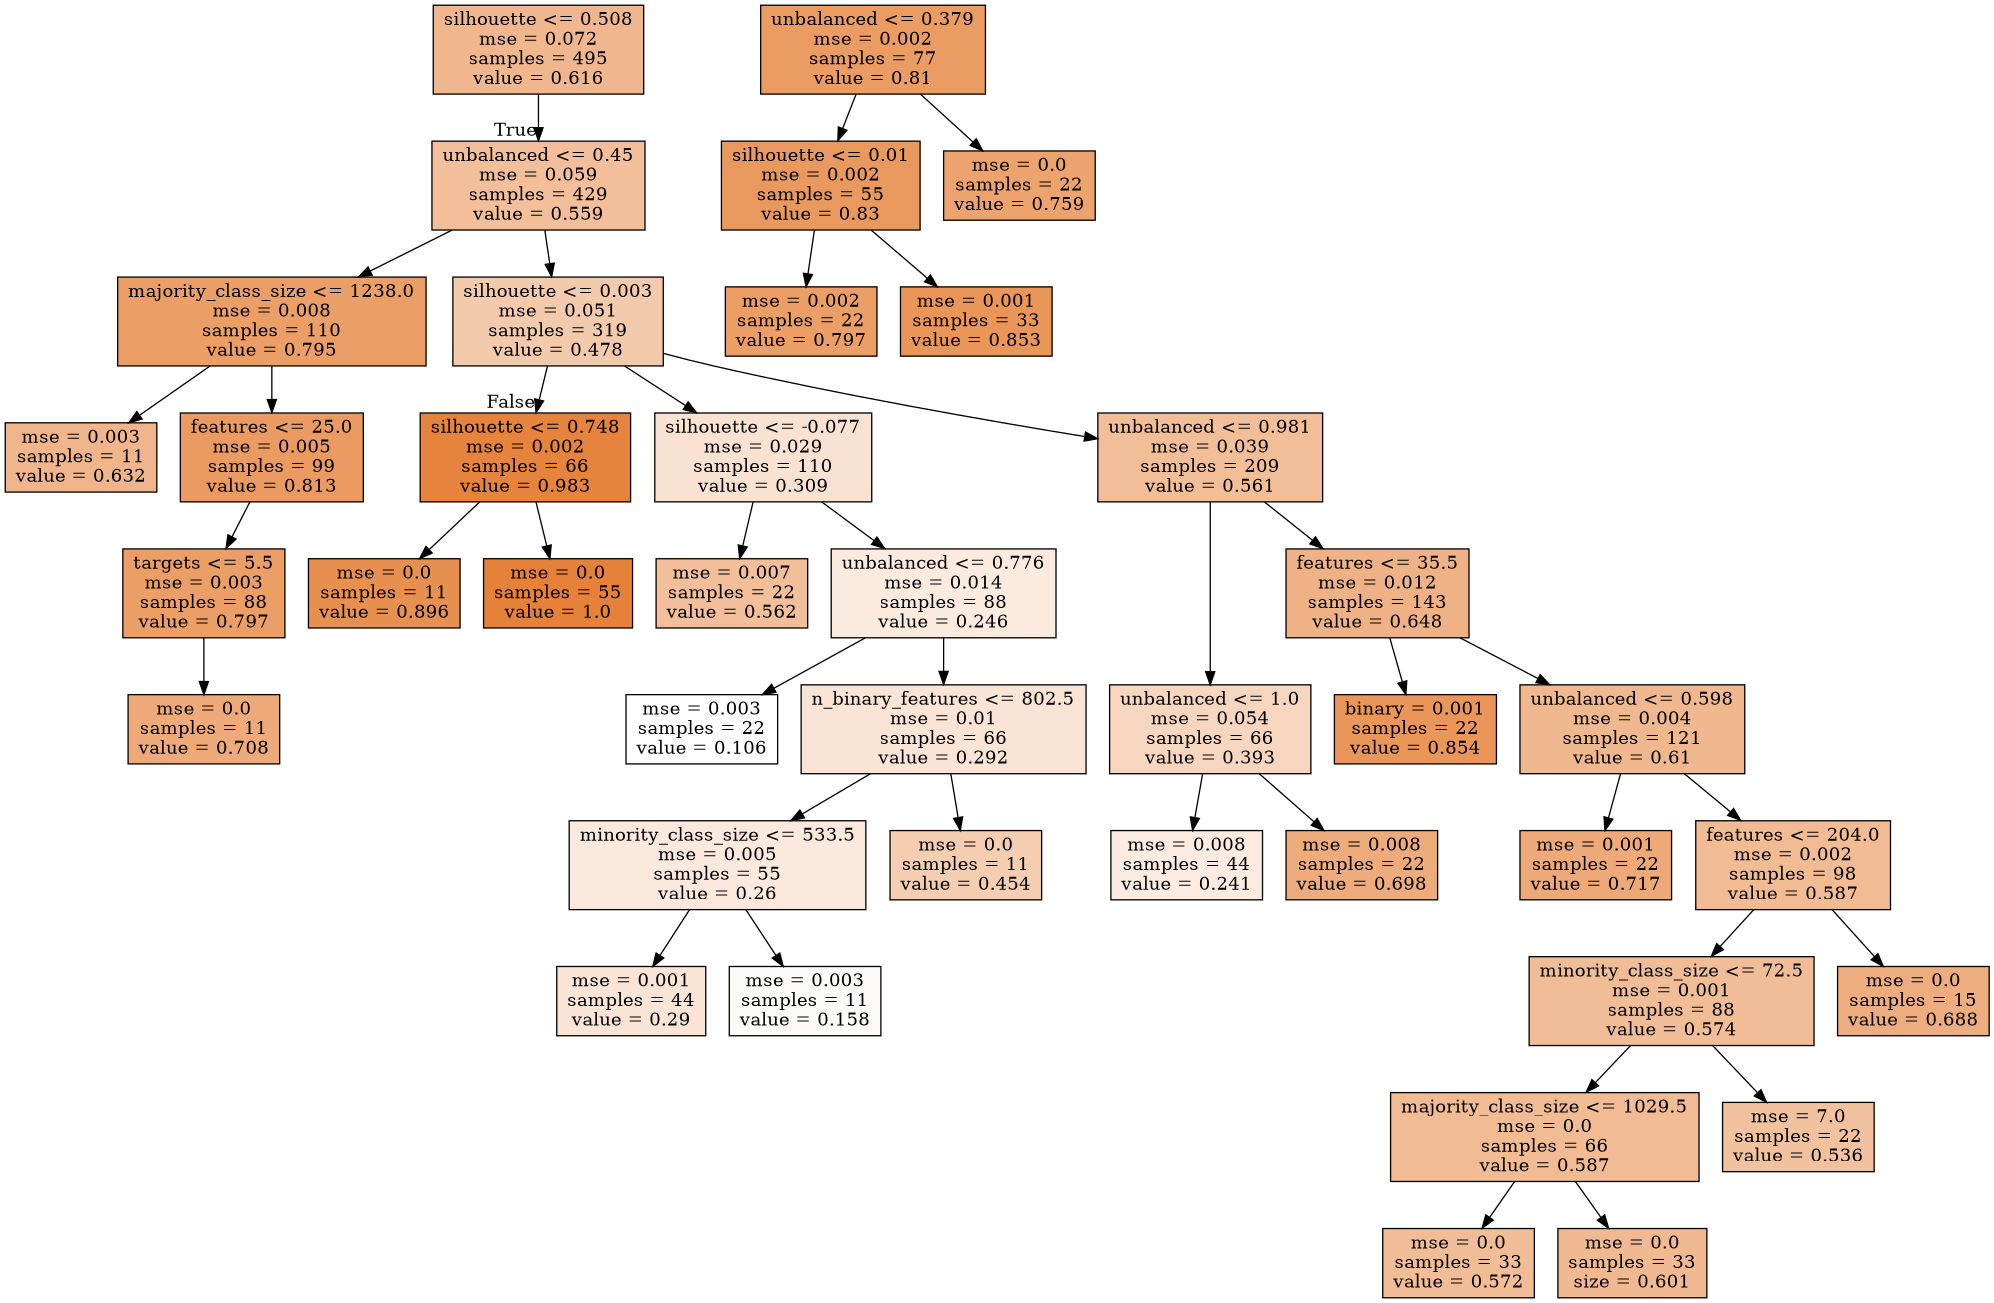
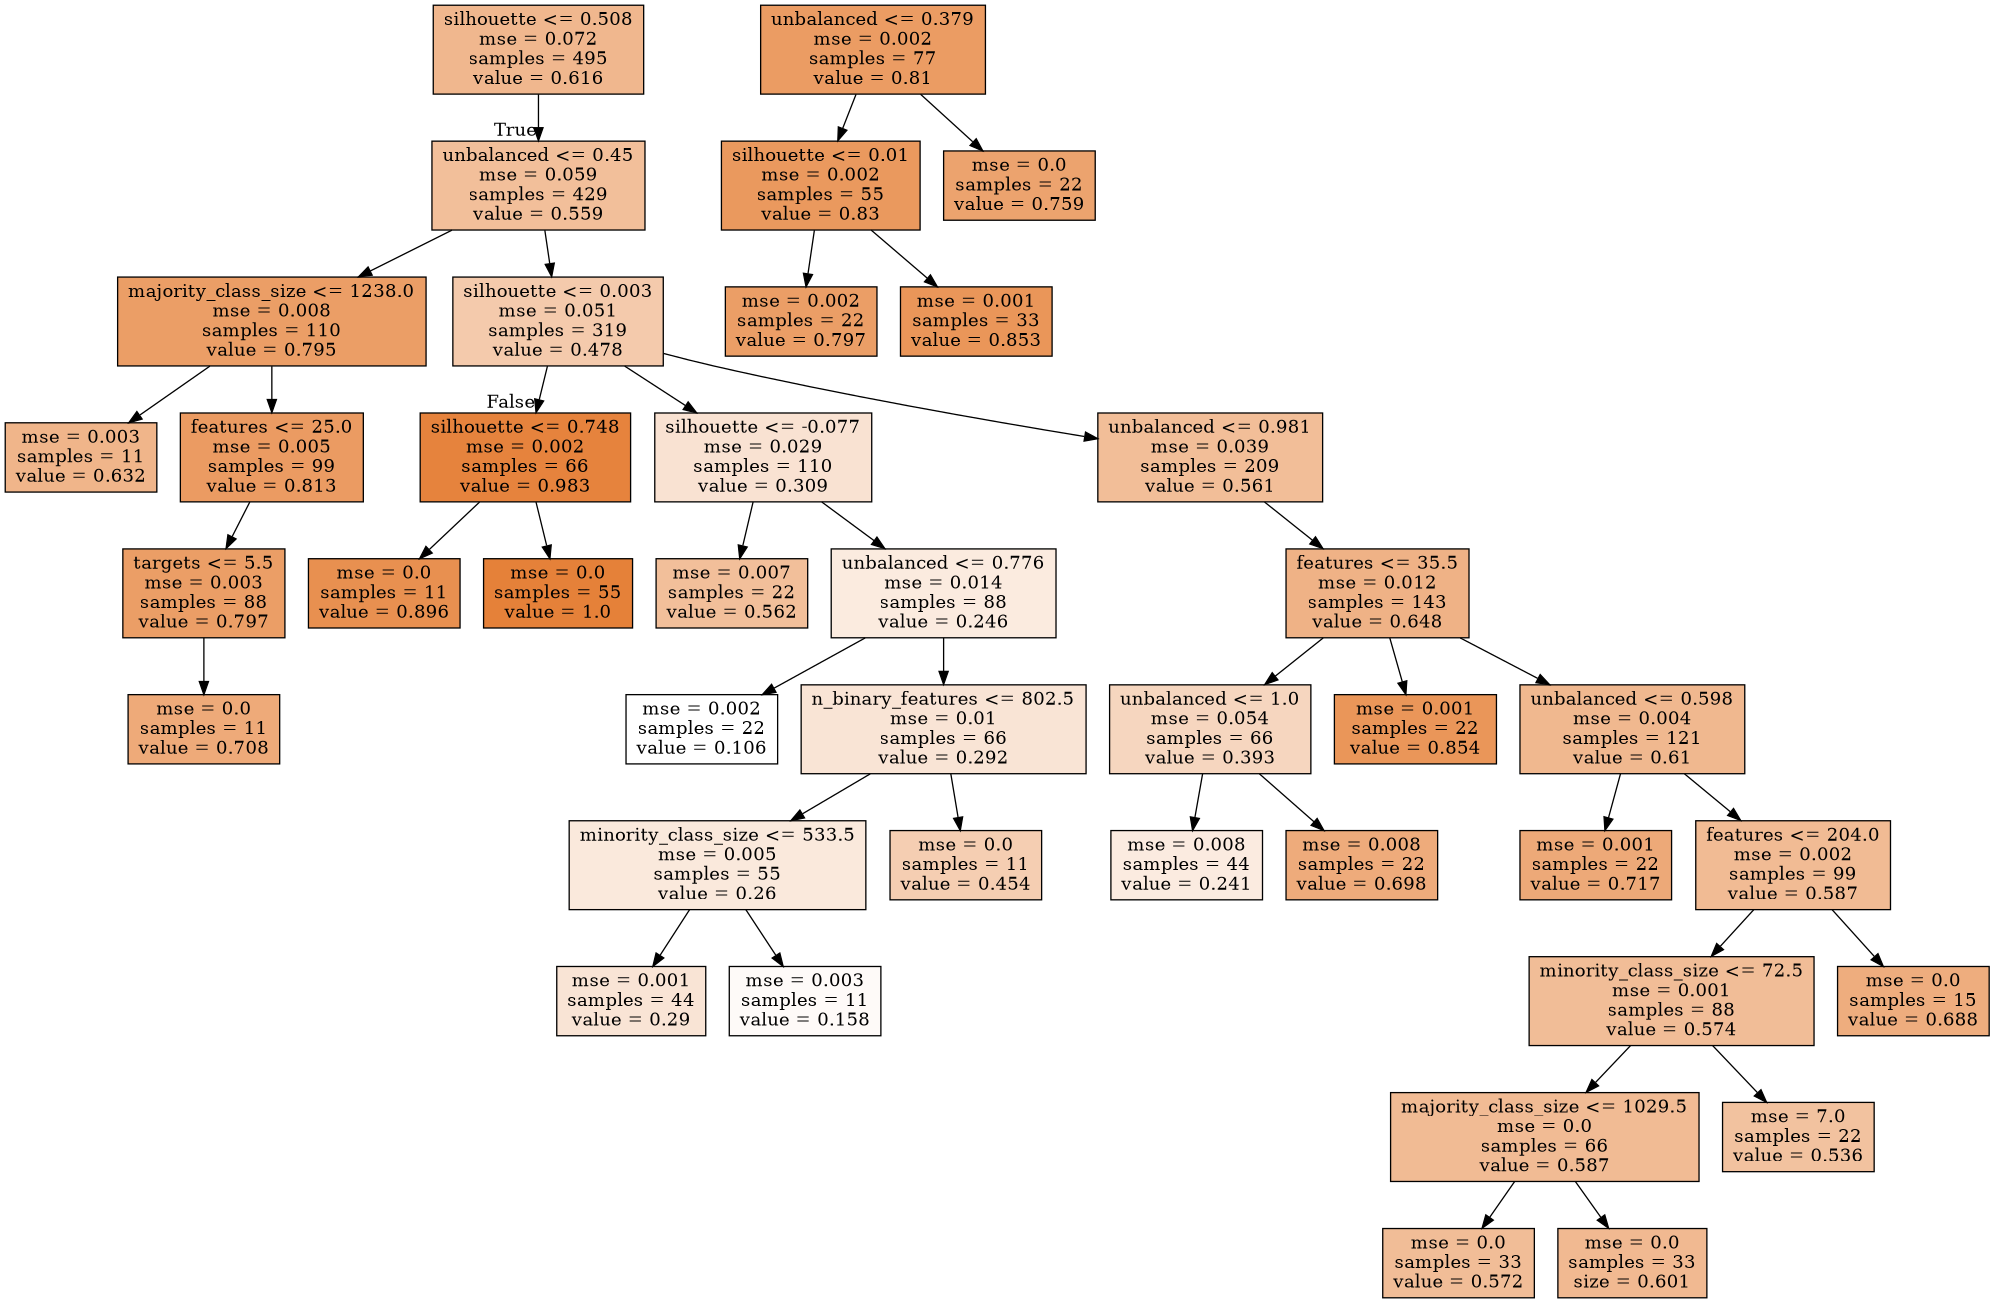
(1210, 587) -> (1299, 657)
(702, 729) -> (702, 729)
(1415, 729) -> (1415, 729)
(1793, 865) -> (1793, 865)
